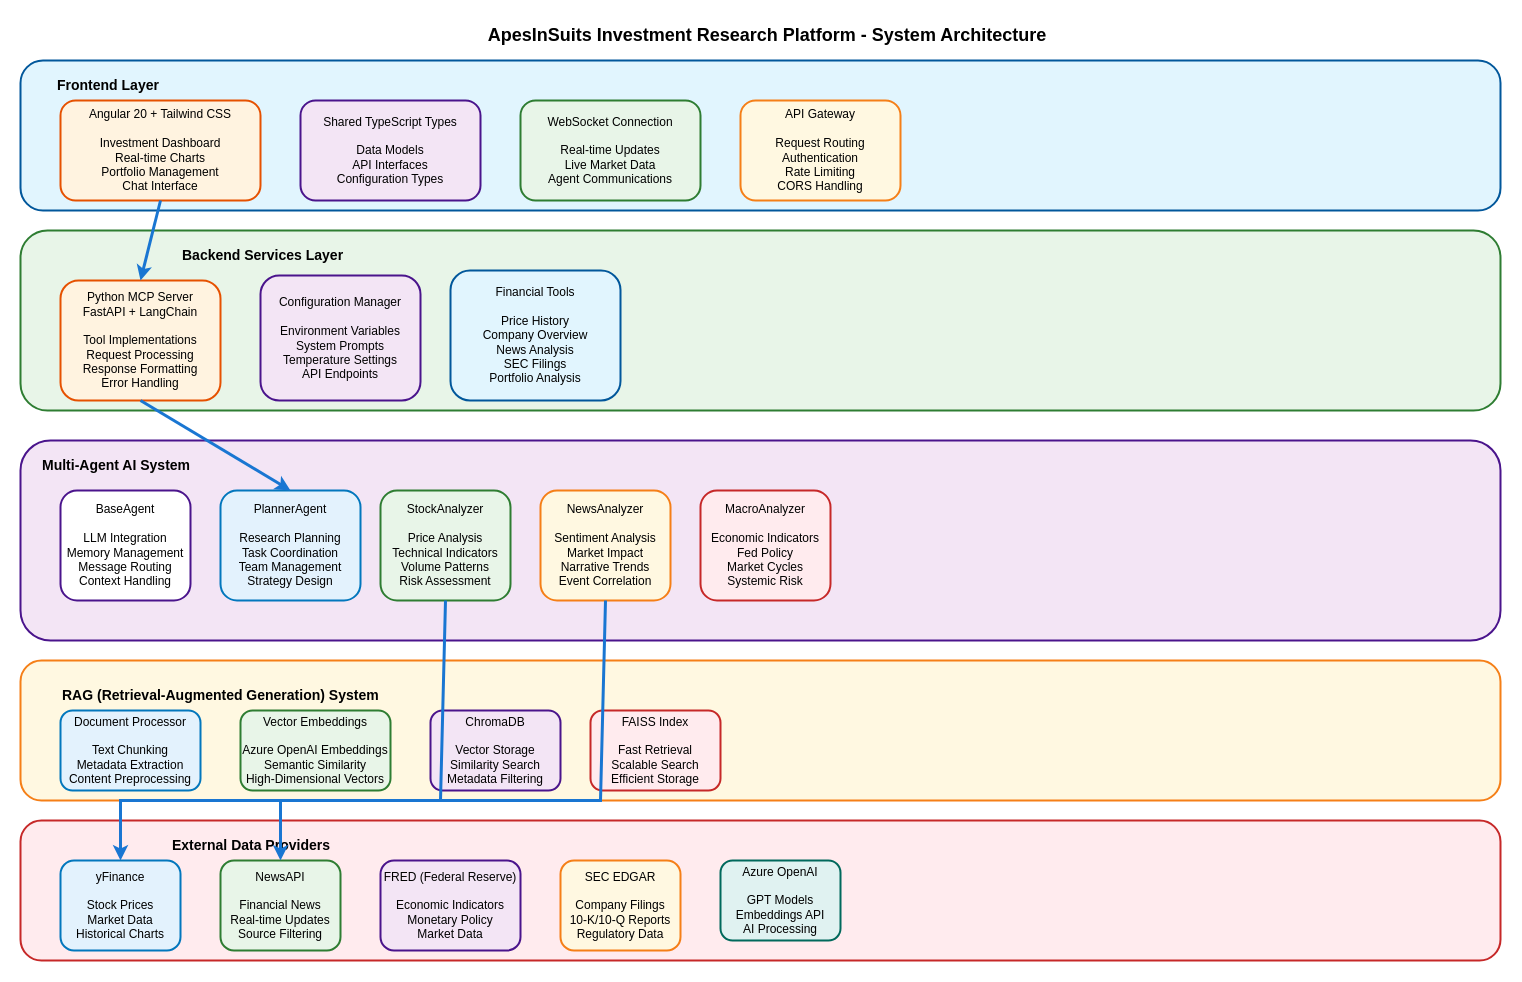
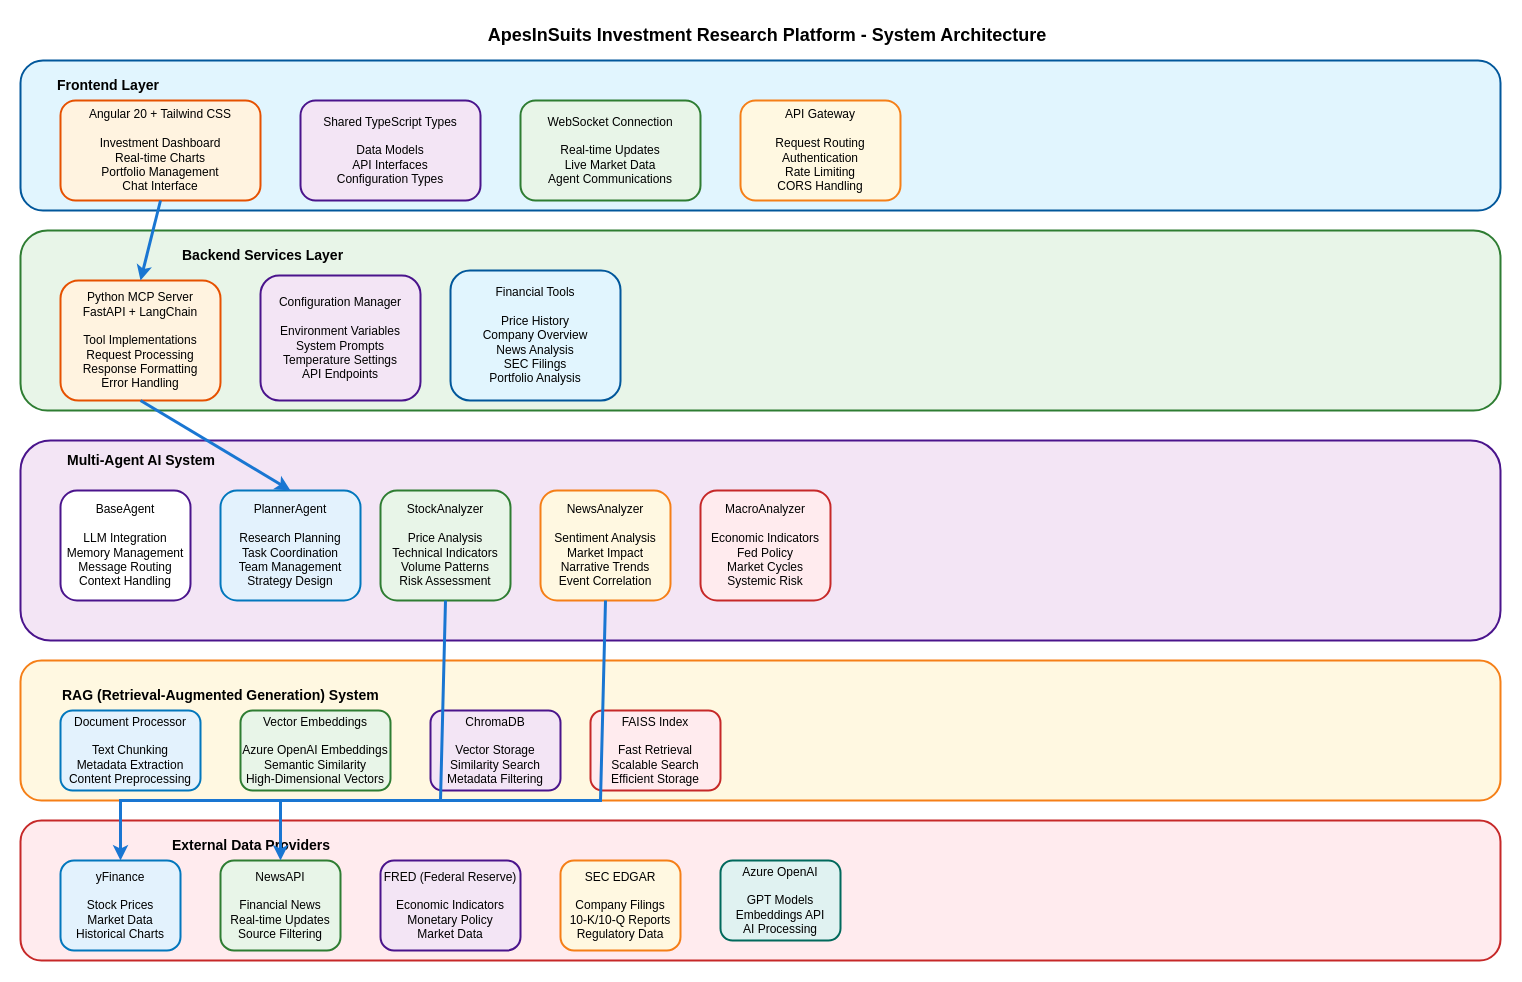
(121, 461) -> (146, 456)
